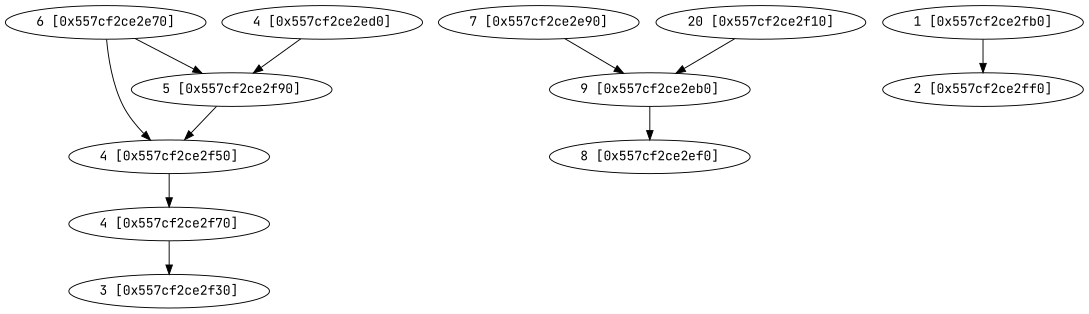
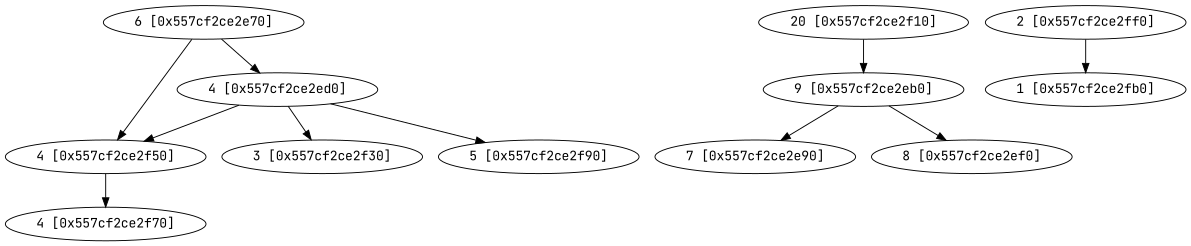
(983, 51) -> (1086, 51)
(164, 54) -> (237, 53)
(590, 54) -> (814, 121)
(204, 120) -> (196, 122)
(169, 253) -> (297, 119)
